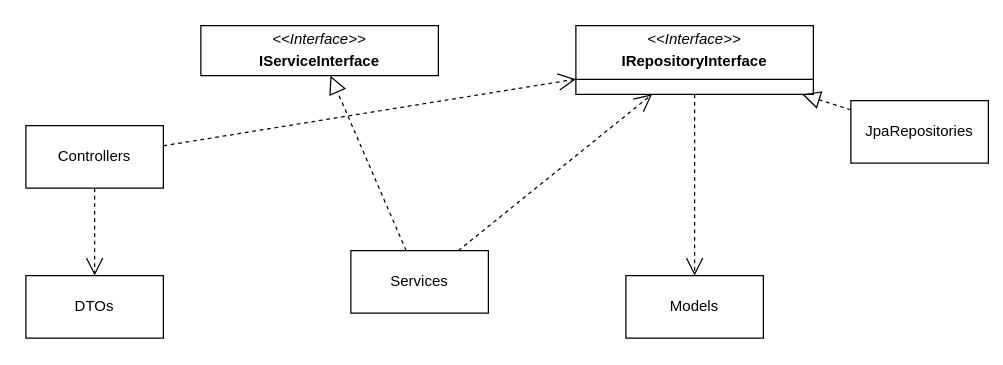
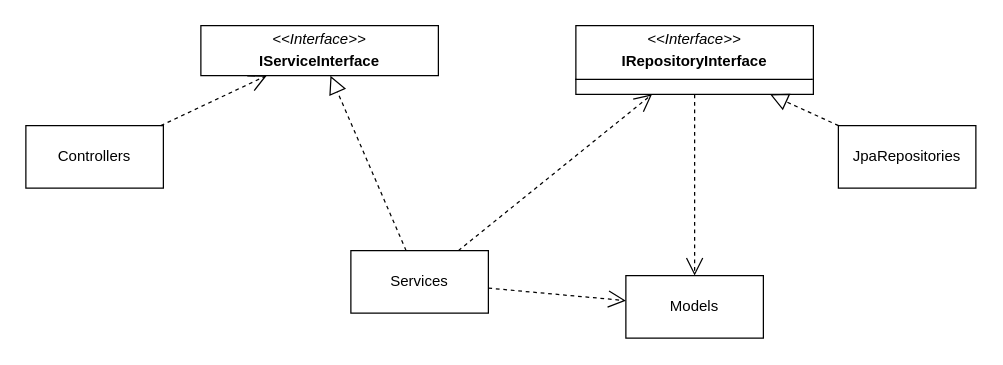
(368, 113) -> (212, 101)
(919, 132) -> (907, 157)
(94, 230) -> none
none -> (555, 294)
(94, 307) -> none
